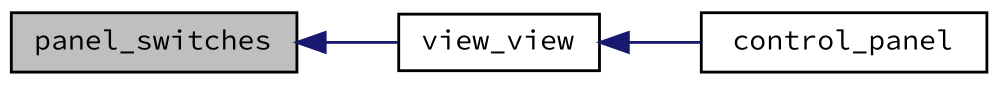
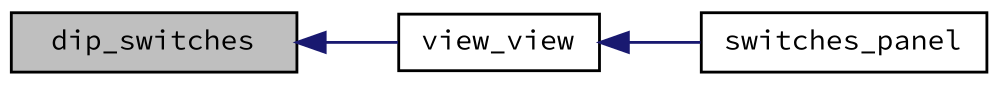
(154, 42) -> (154, 42)
(844, 42) -> (844, 42)
